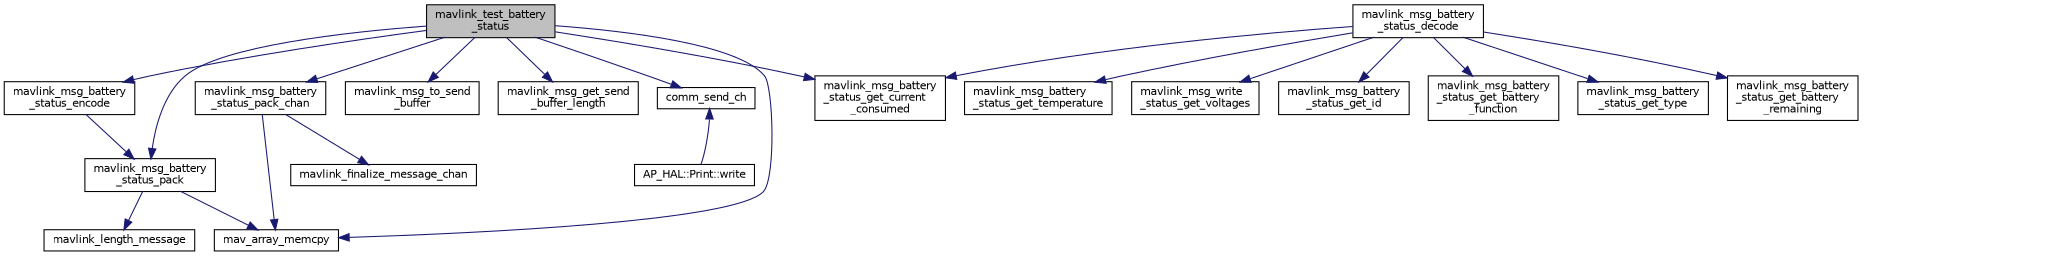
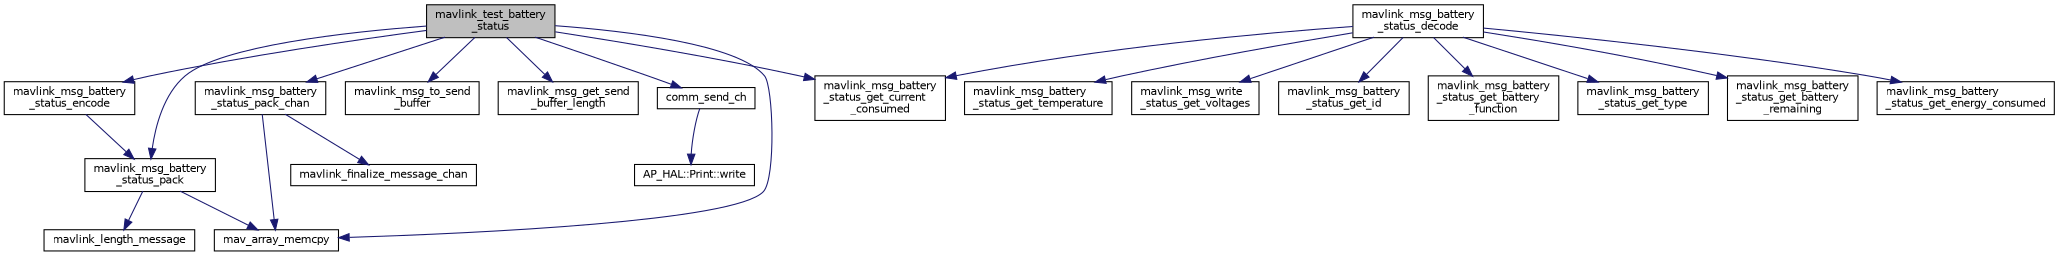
none -> (1966, 98)
(707, 142) -> (694, 131)
